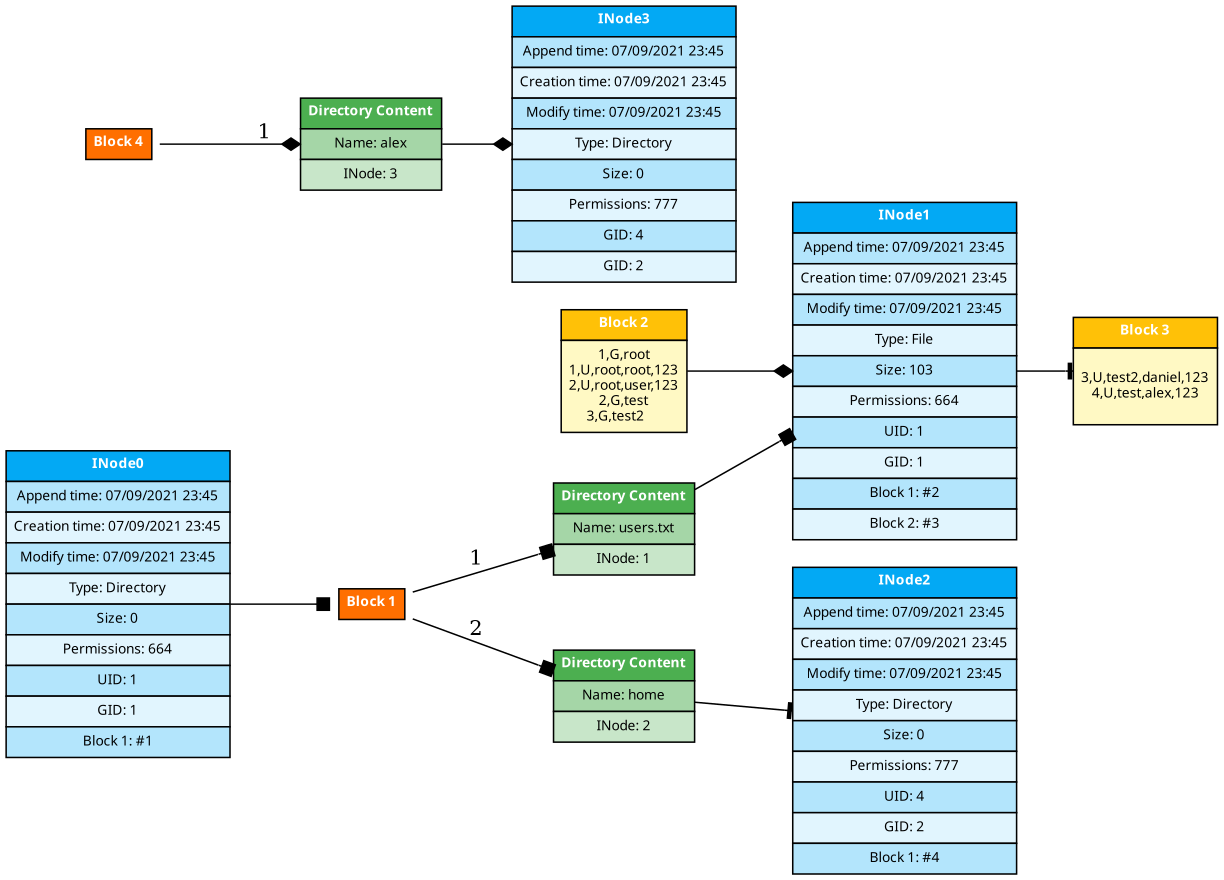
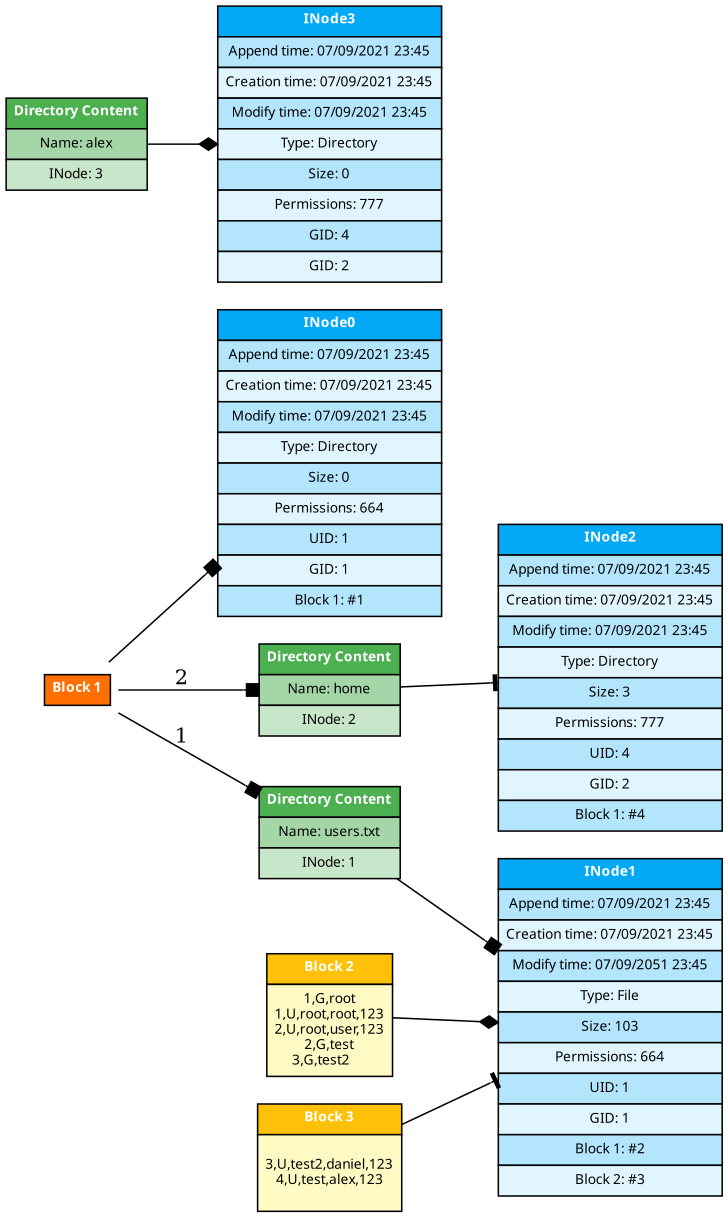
(118, 144) -> none
(905, 309) -> (610, 965)
(1041, 371) -> (446, 1104)
(272, 604) -> (157, 618)
(905, 735) -> (610, 692)
